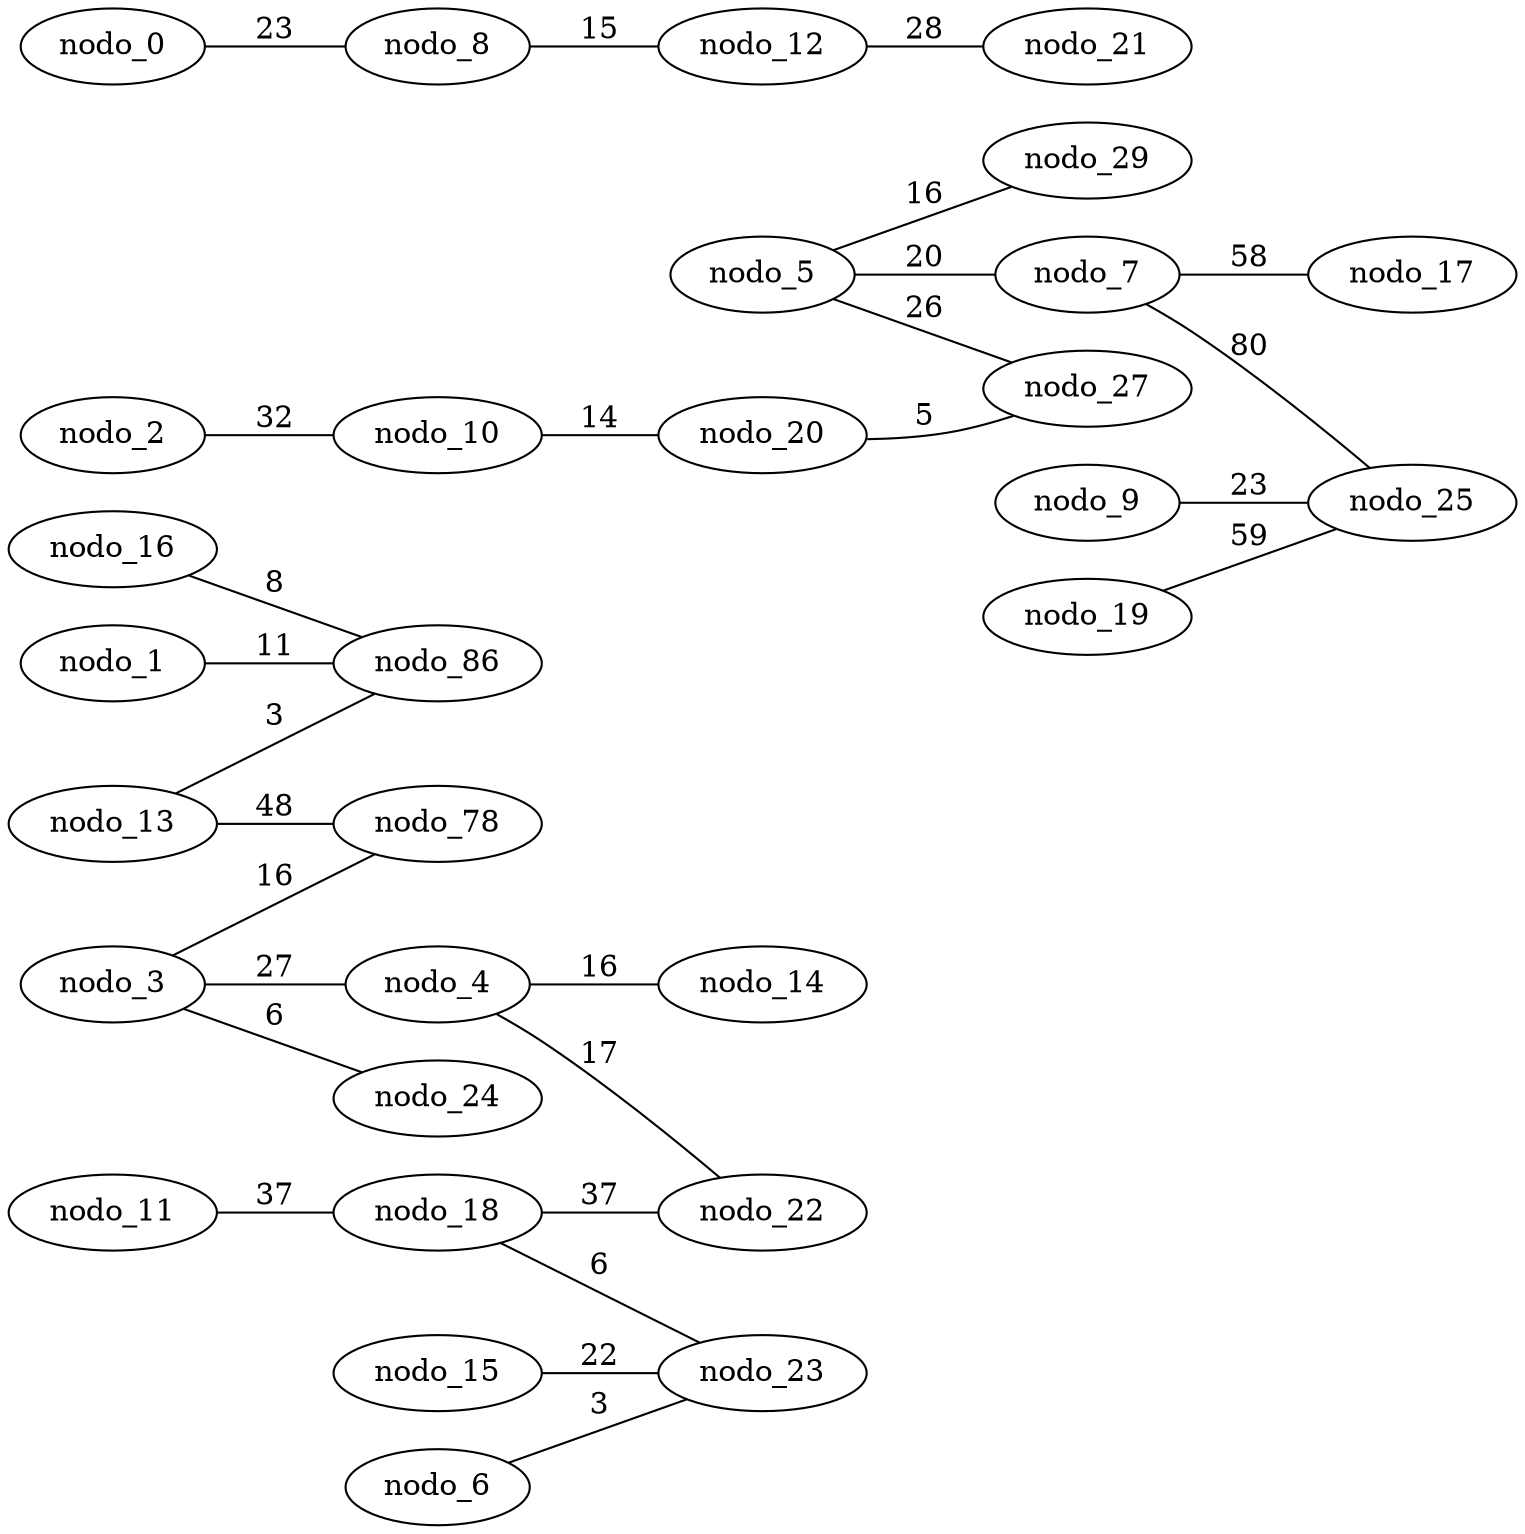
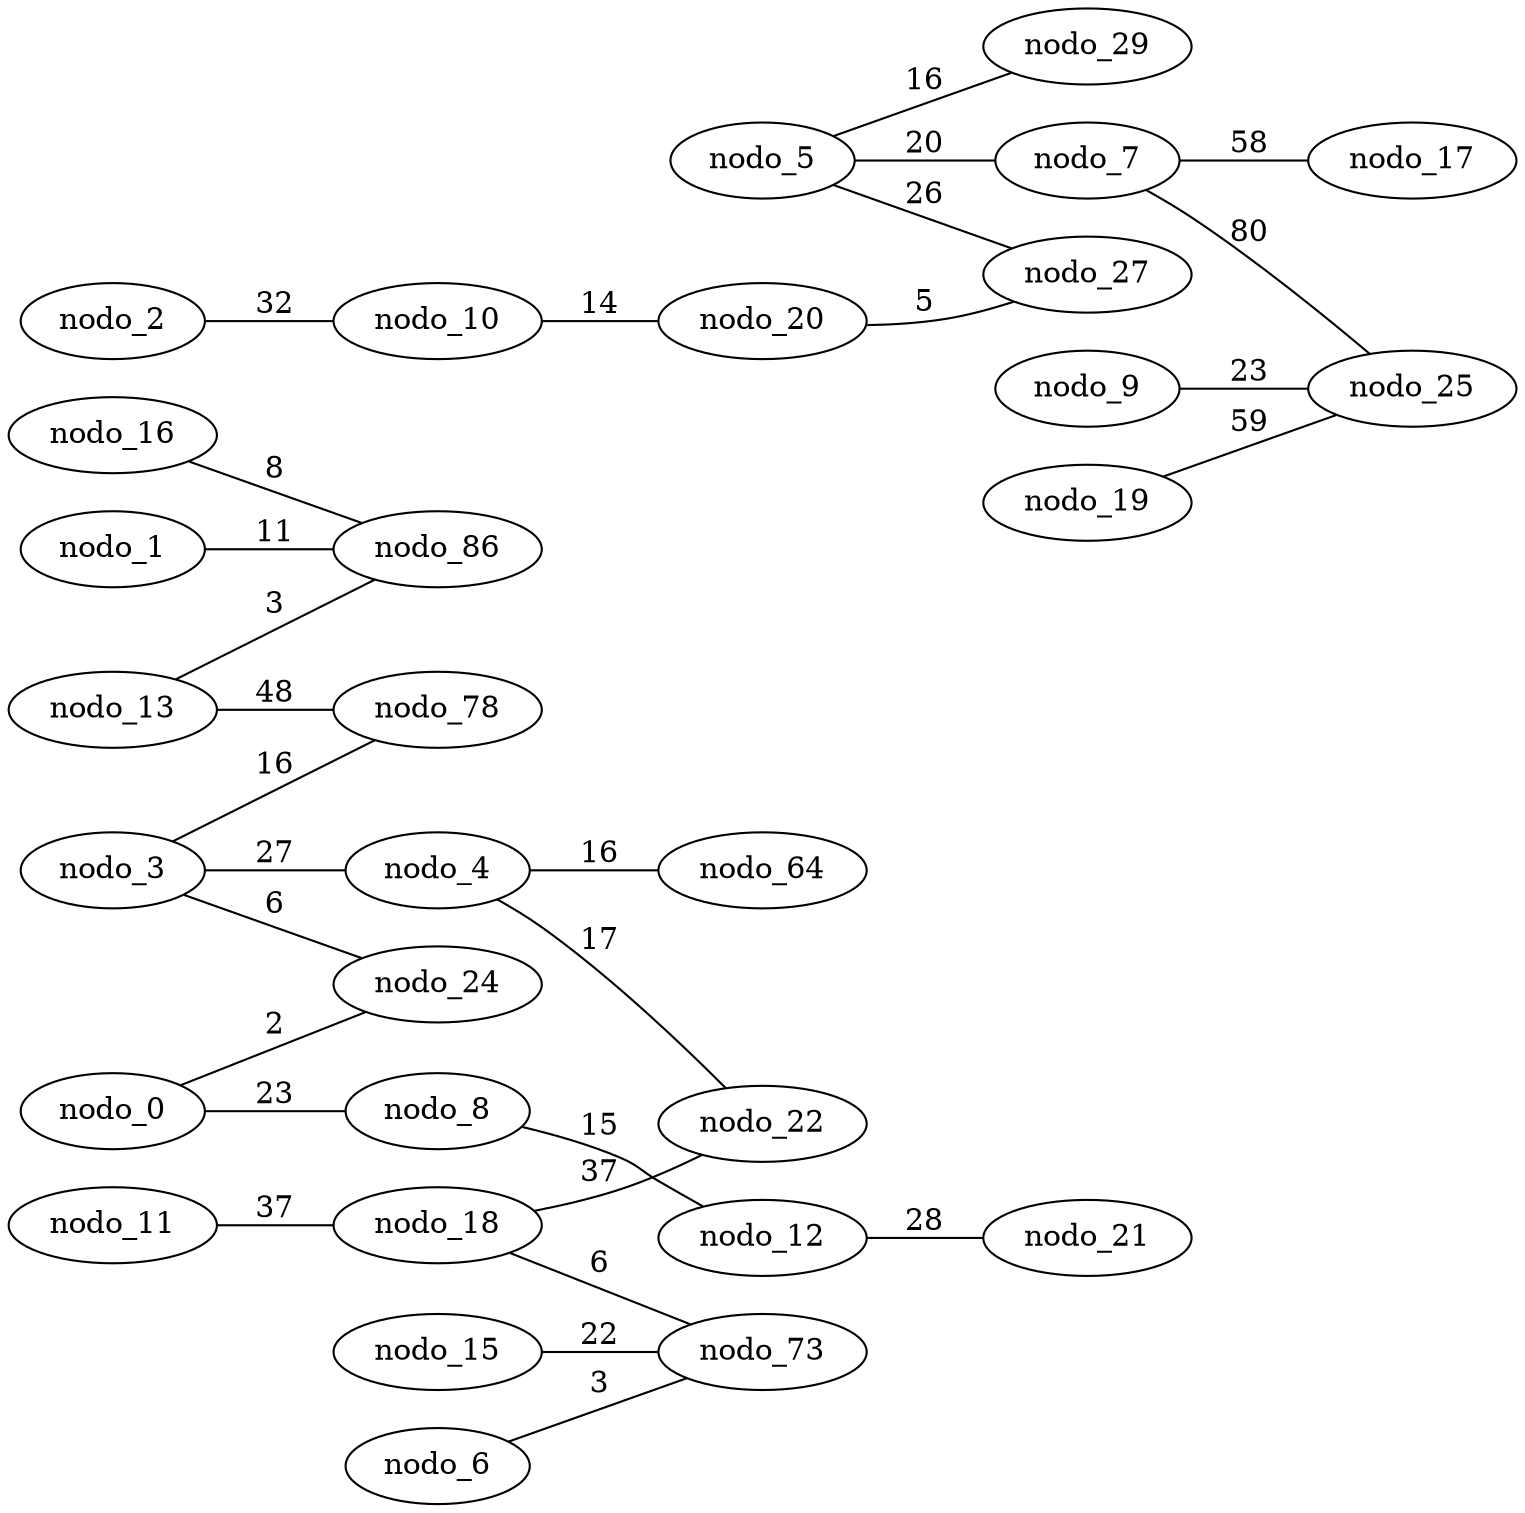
(763, 984) -> (763, 870)
none -> (273, 1049)
(763, 1373) -> (763, 1352)
